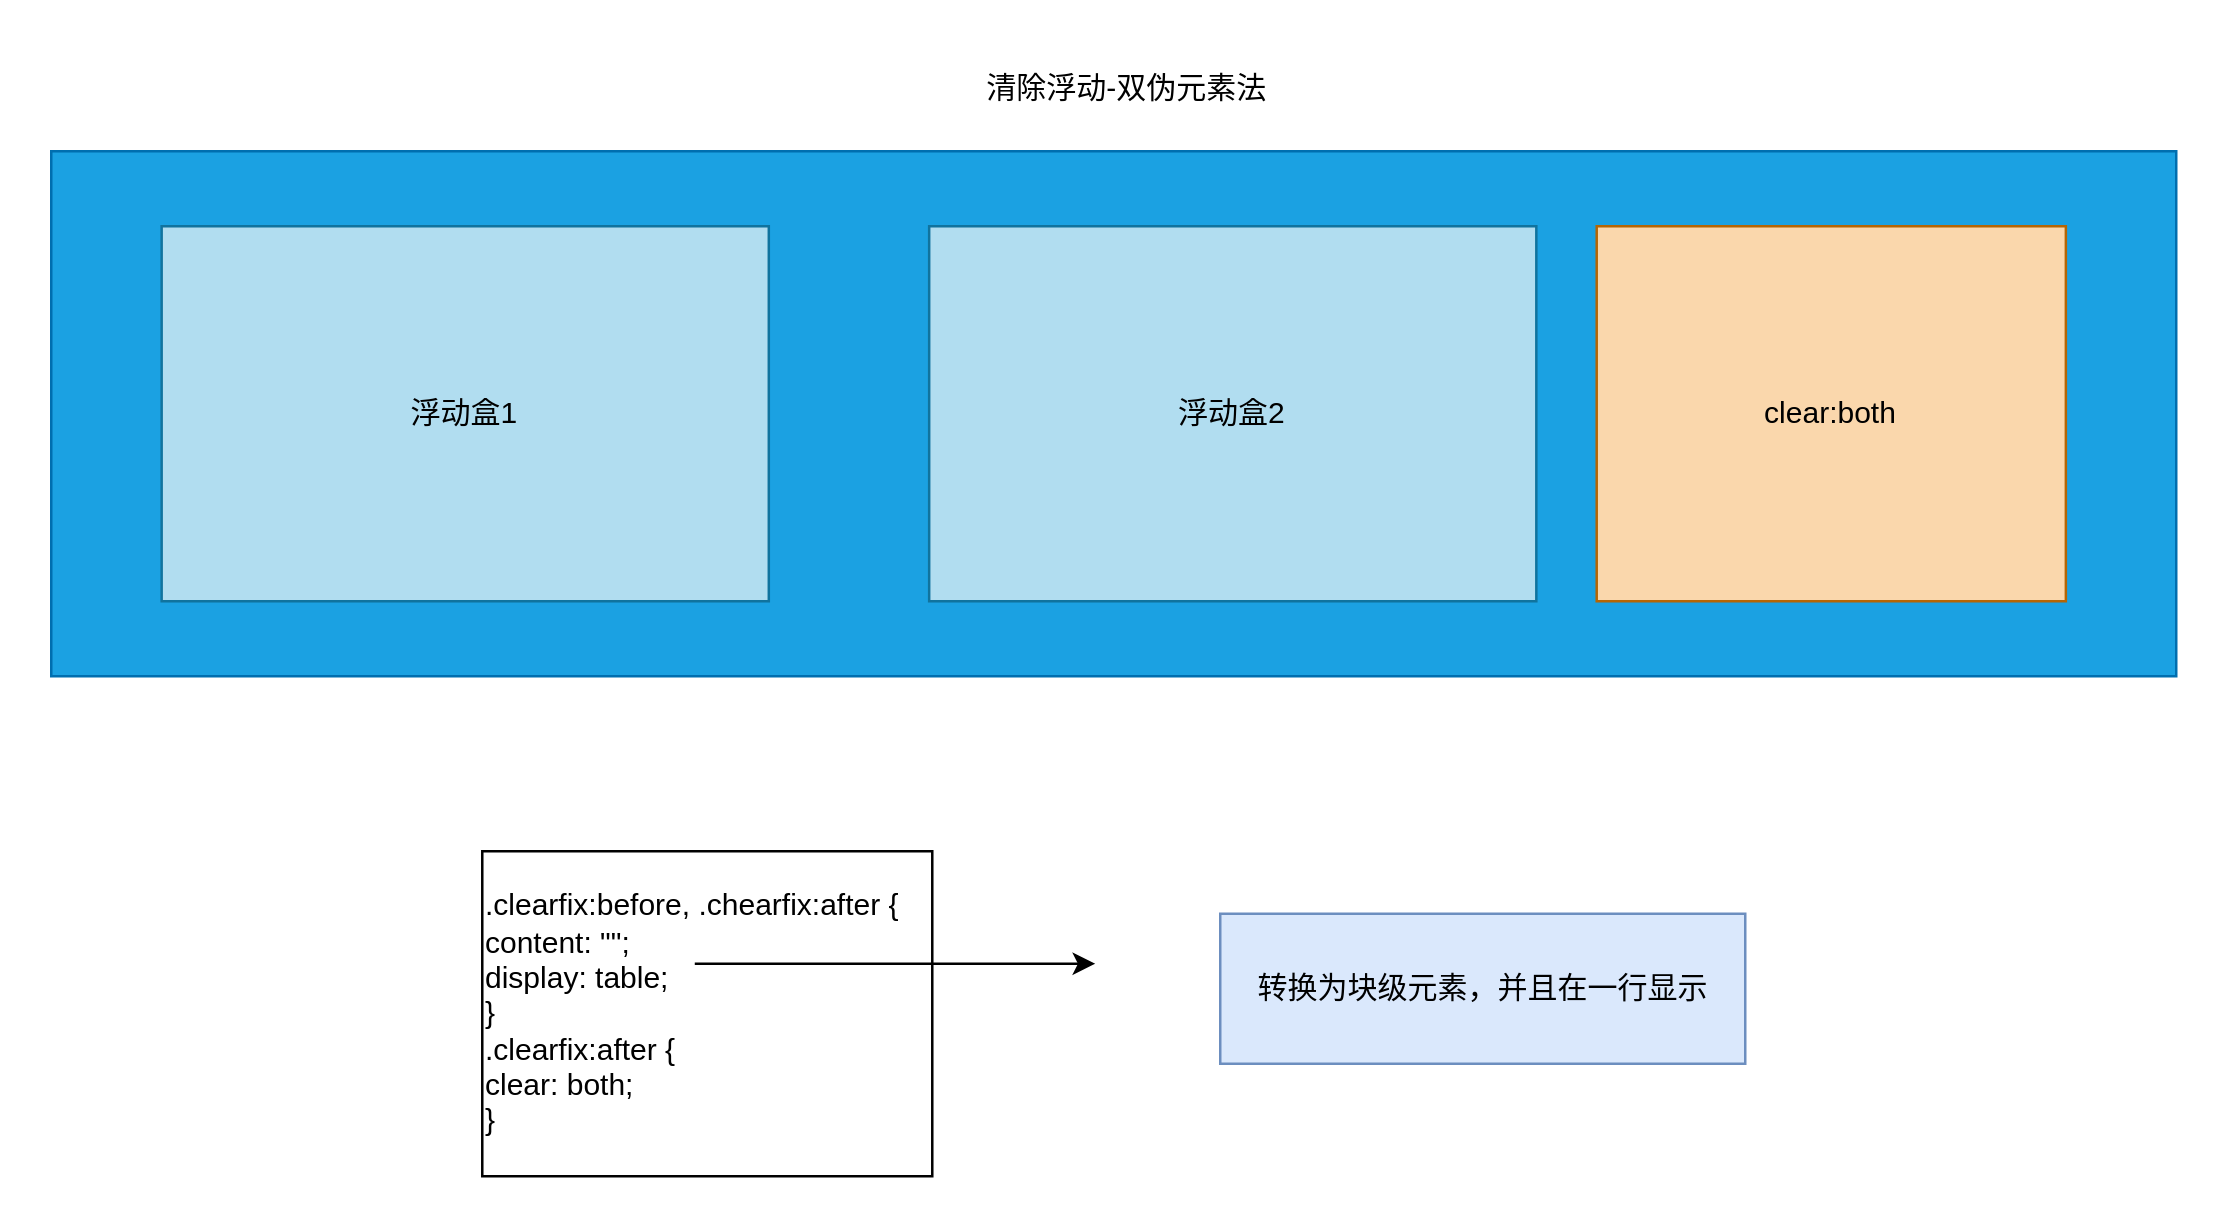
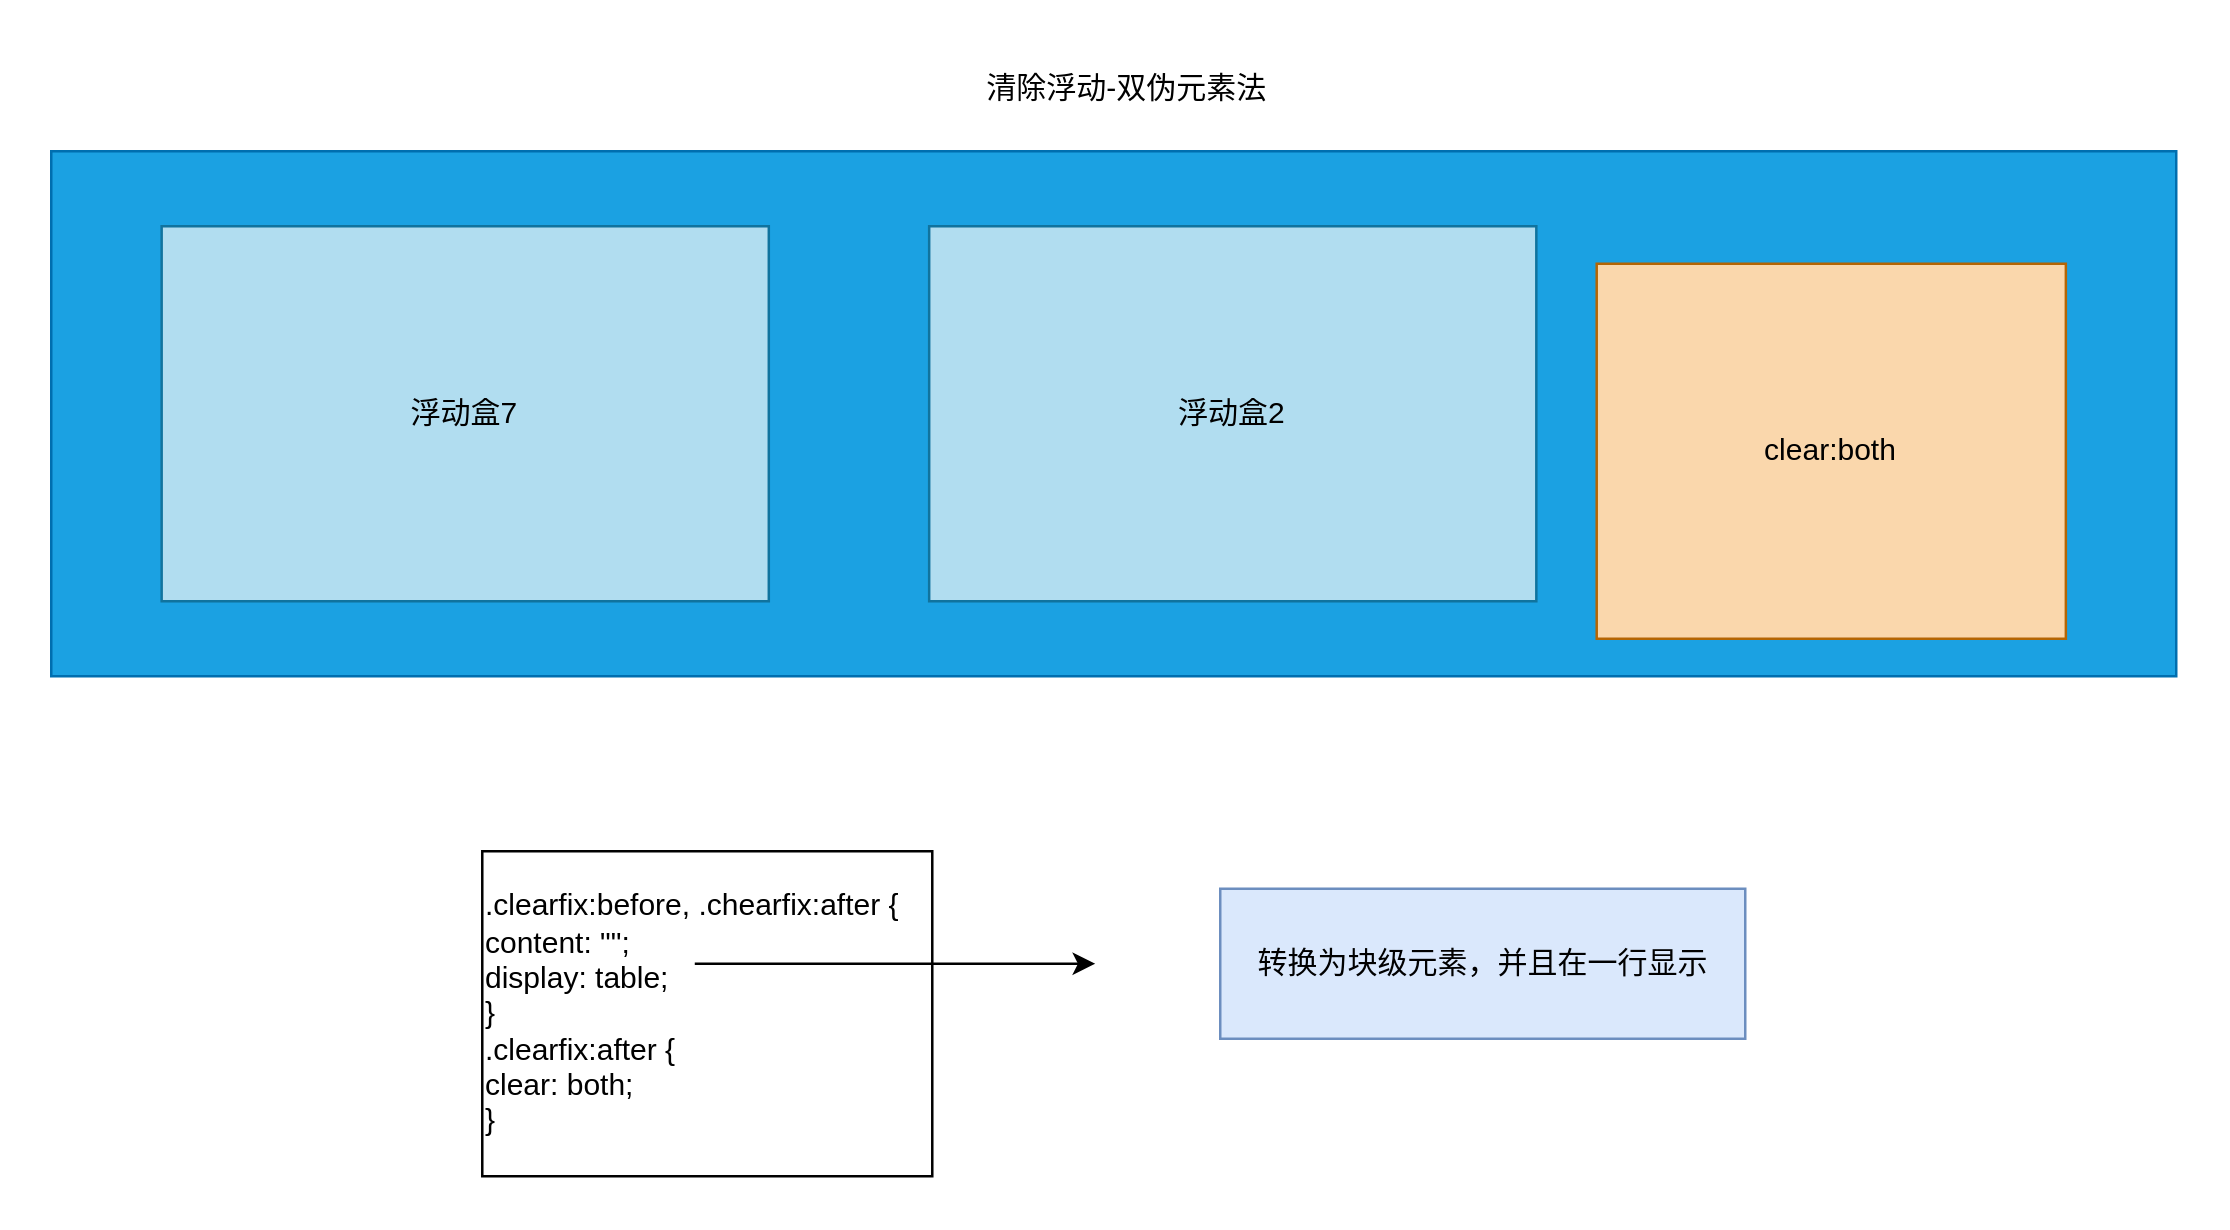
(465, 414) -> (465, 414)
(1831, 414) -> (1831, 451)
(1483, 989) -> (1483, 964)
